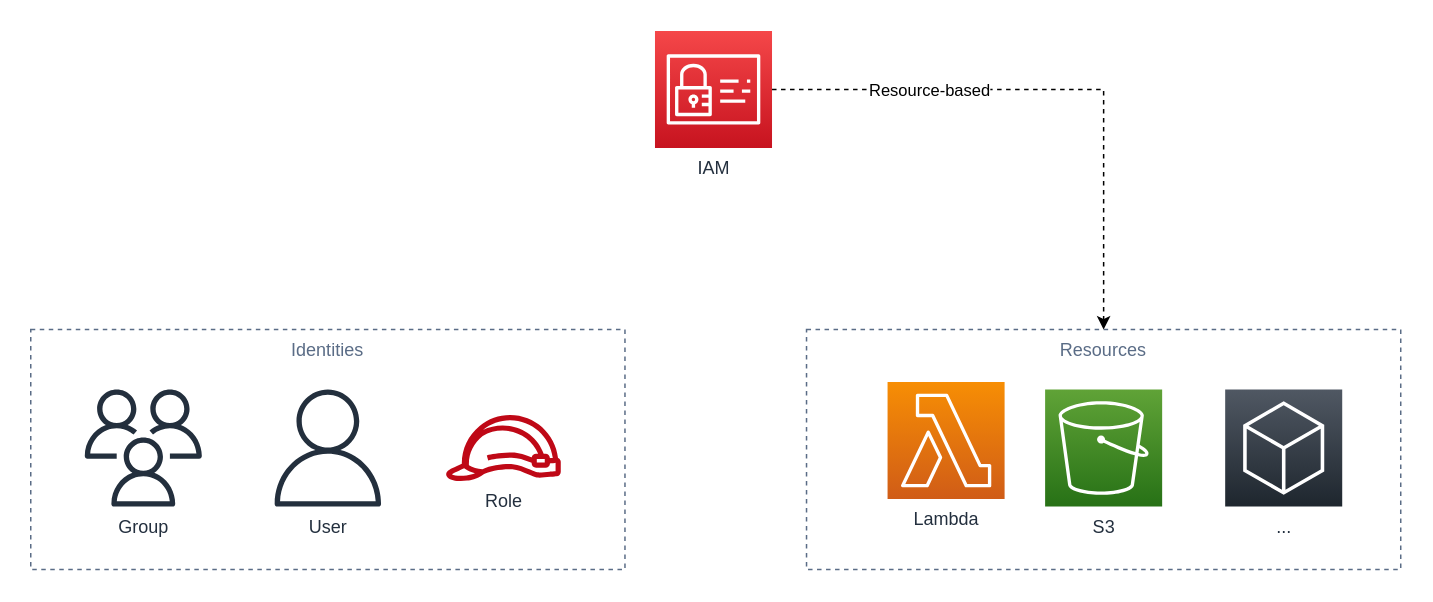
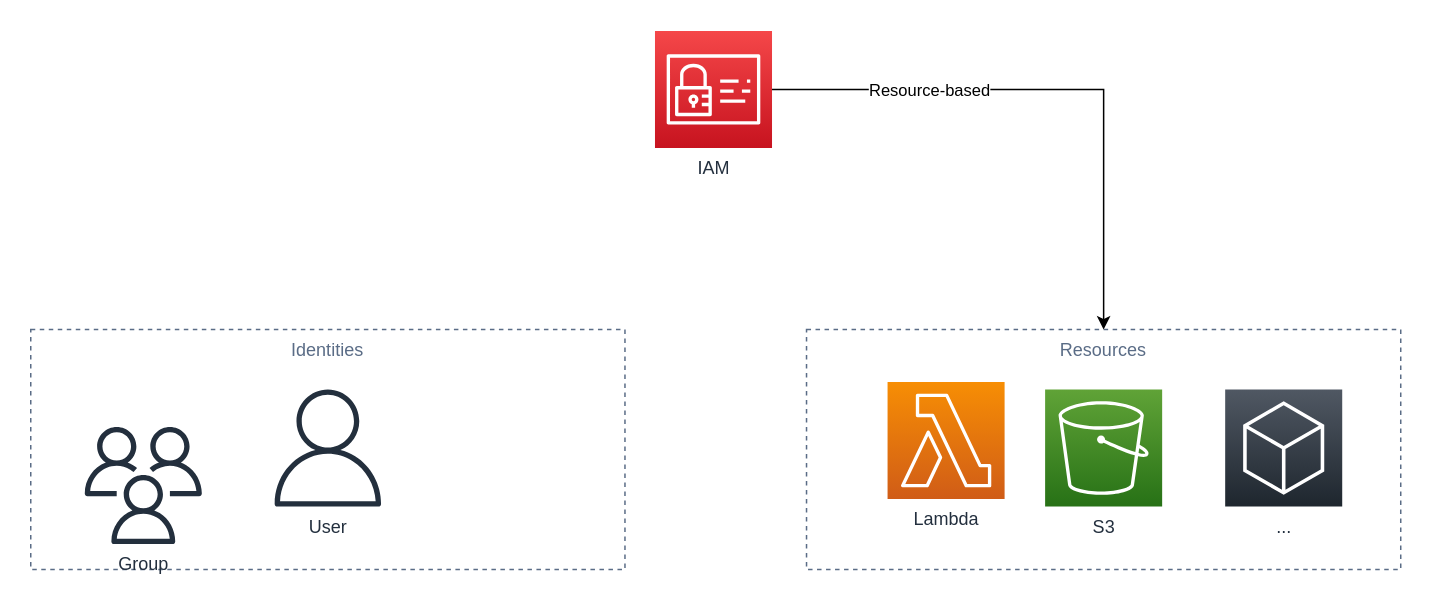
(1103, 146) -> (1103, 146)
(143, 448) -> (143, 485)
(503, 448) -> none
